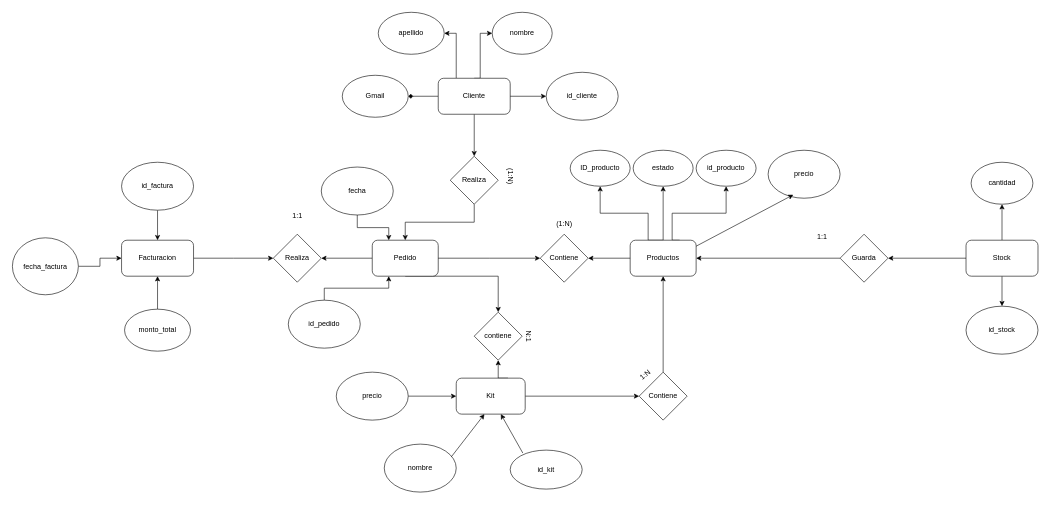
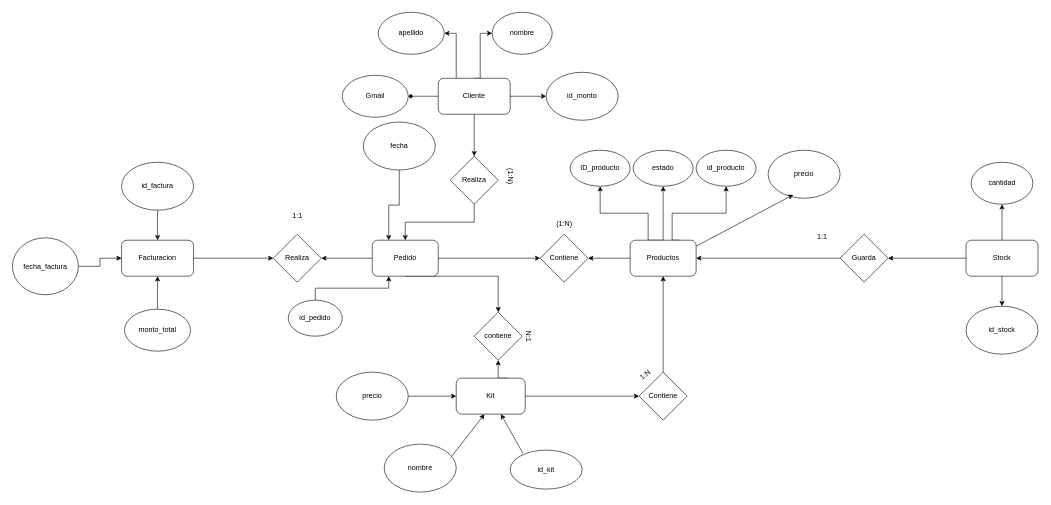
(582, 96) -> (582, 96)
(357, 191) -> (399, 146)
(324, 324) -> (315, 318)
